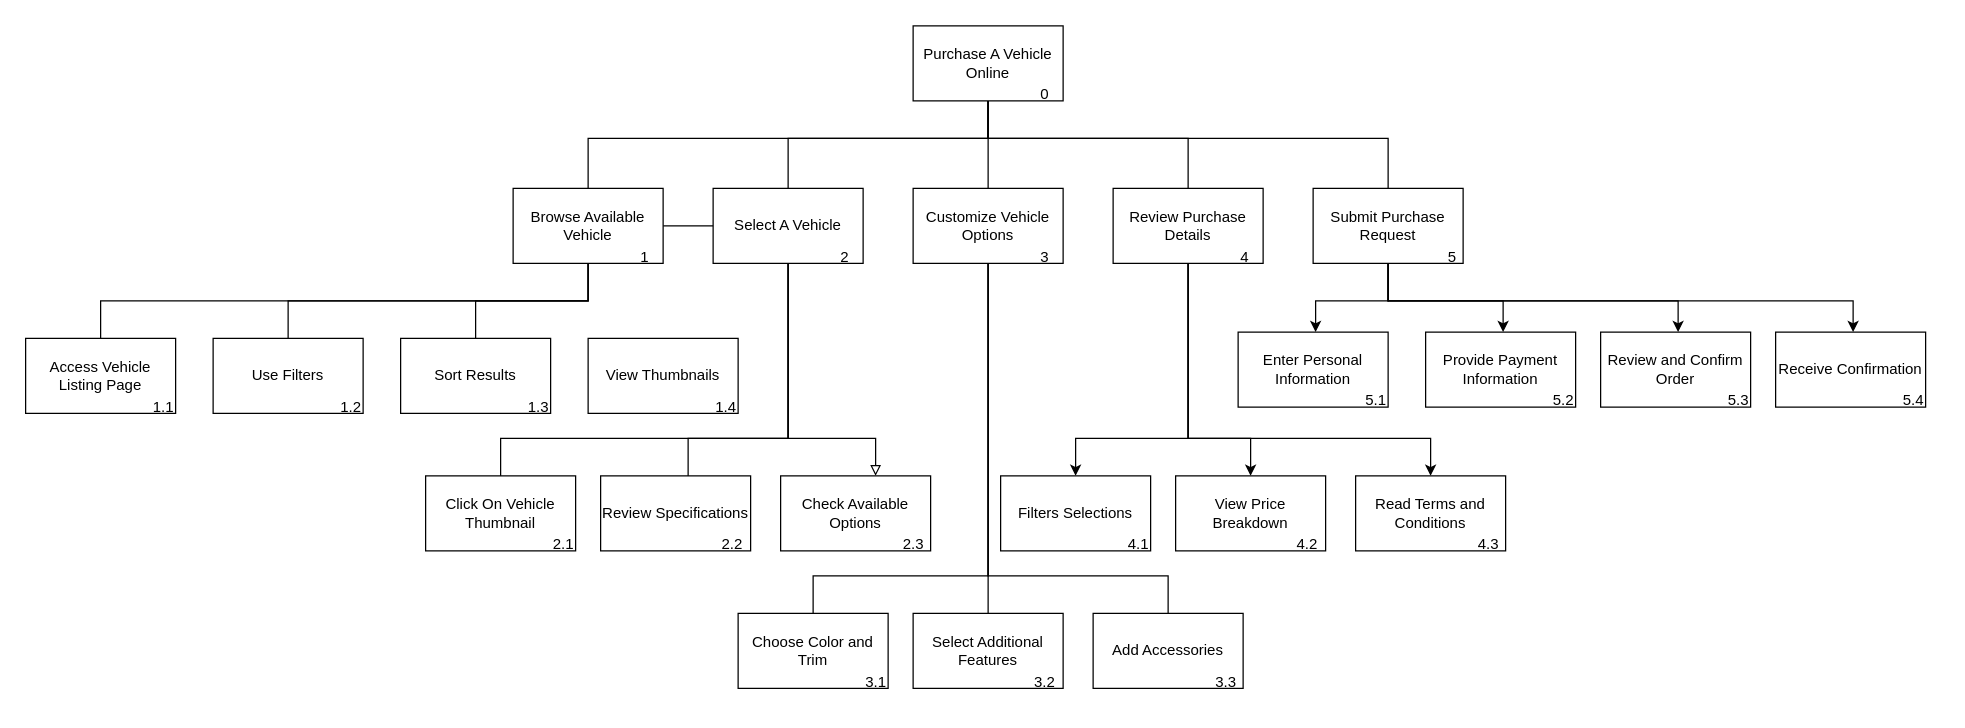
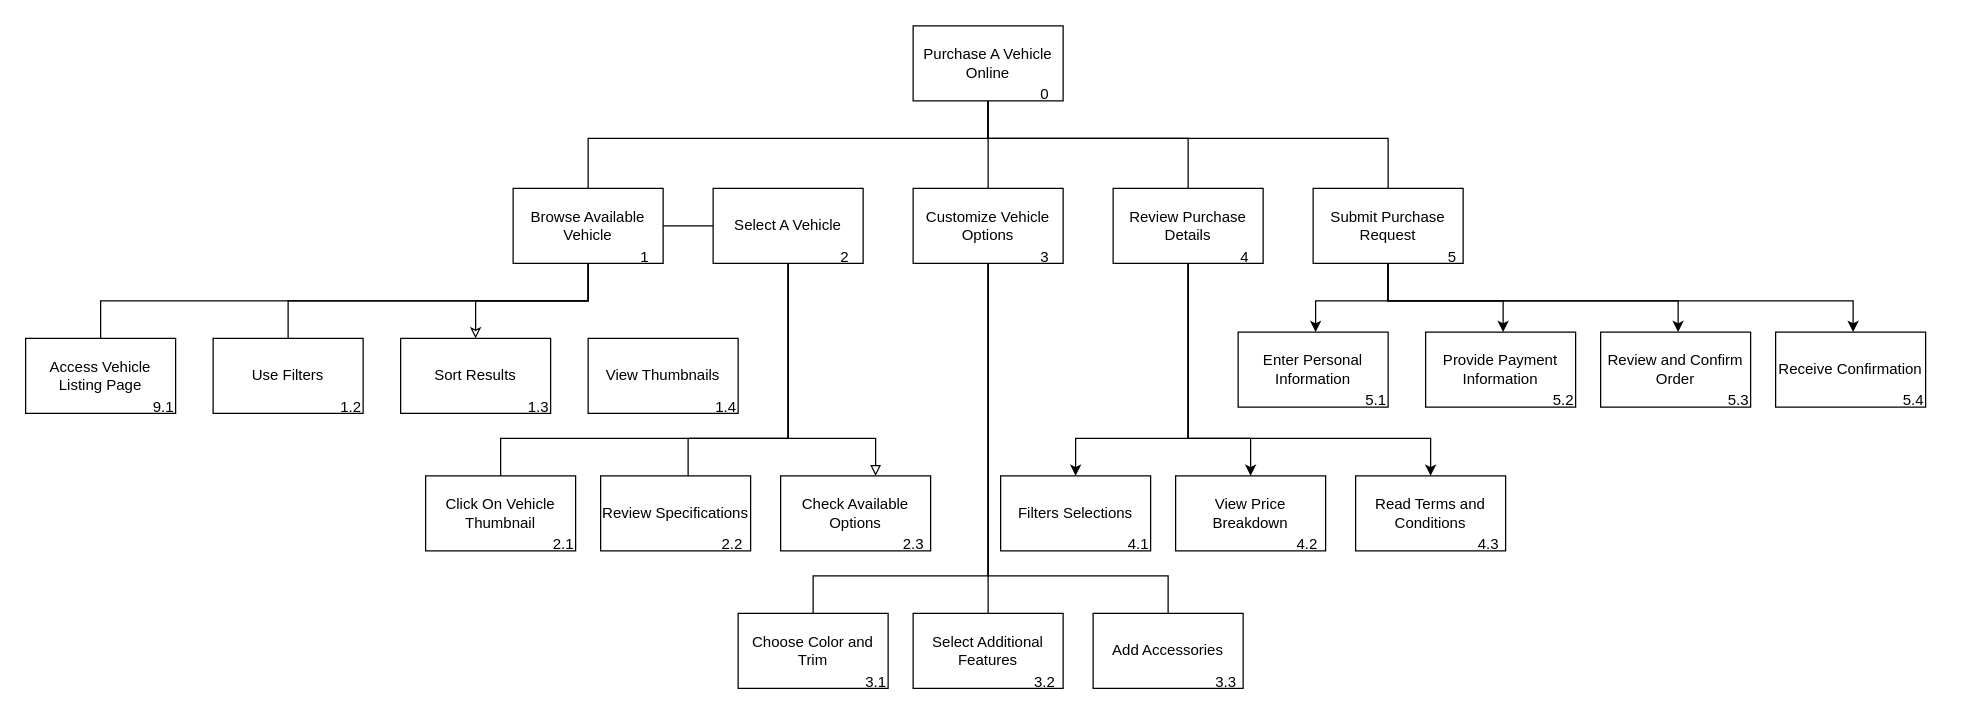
(788, 164) -> none
(476, 331) -> (476, 328)
(164, 407) -> (164, 407)
